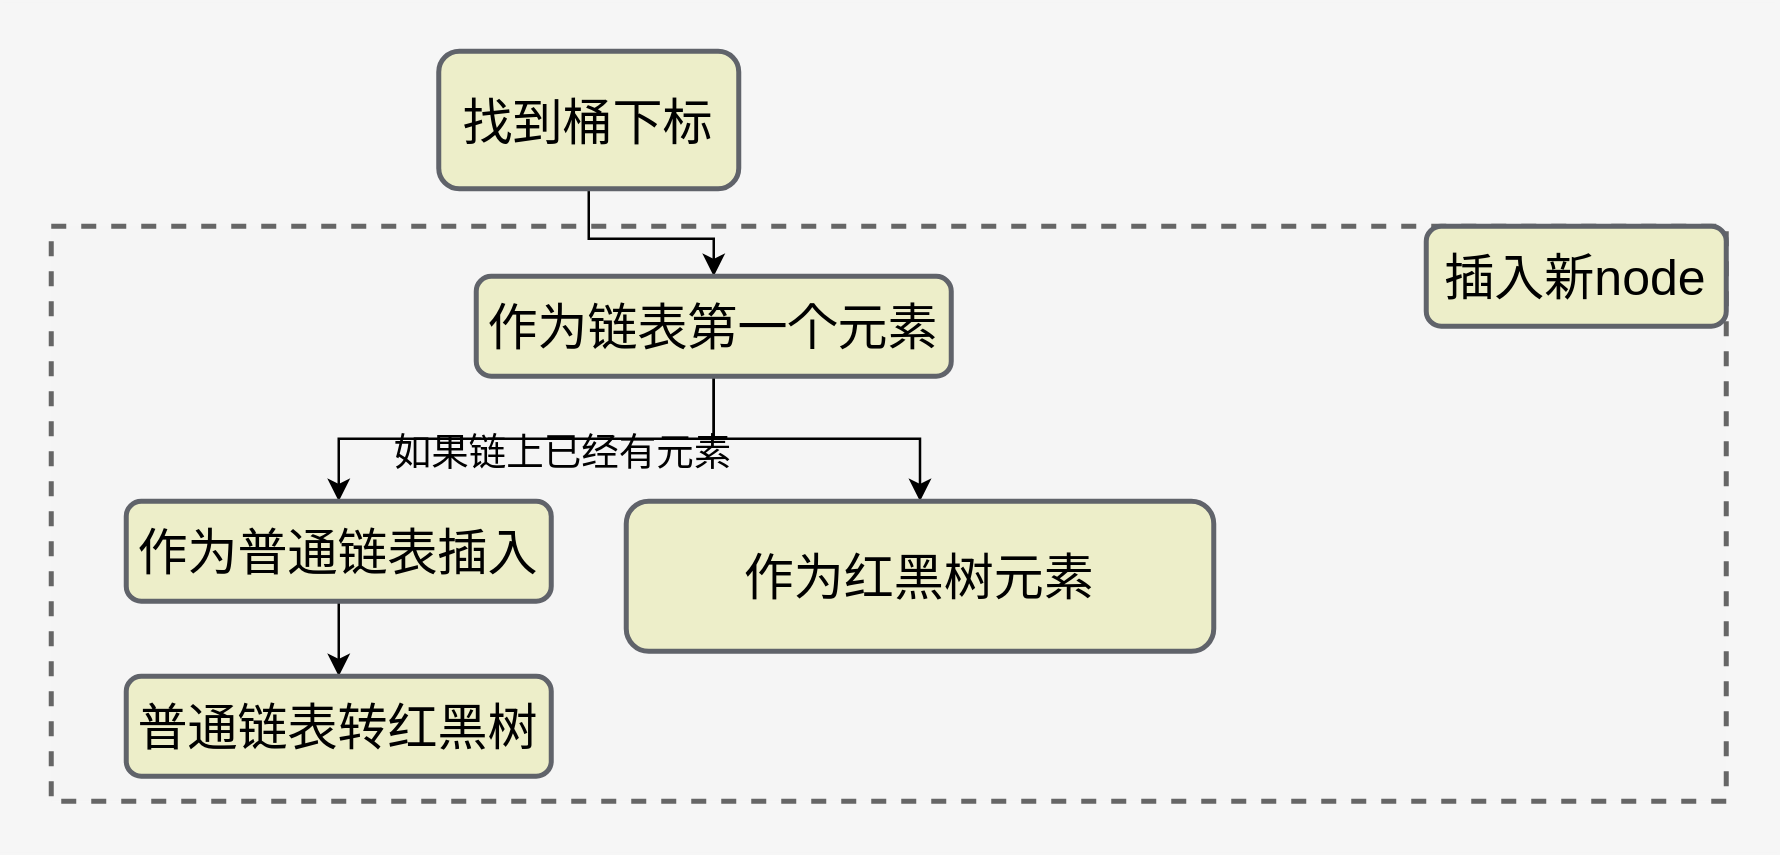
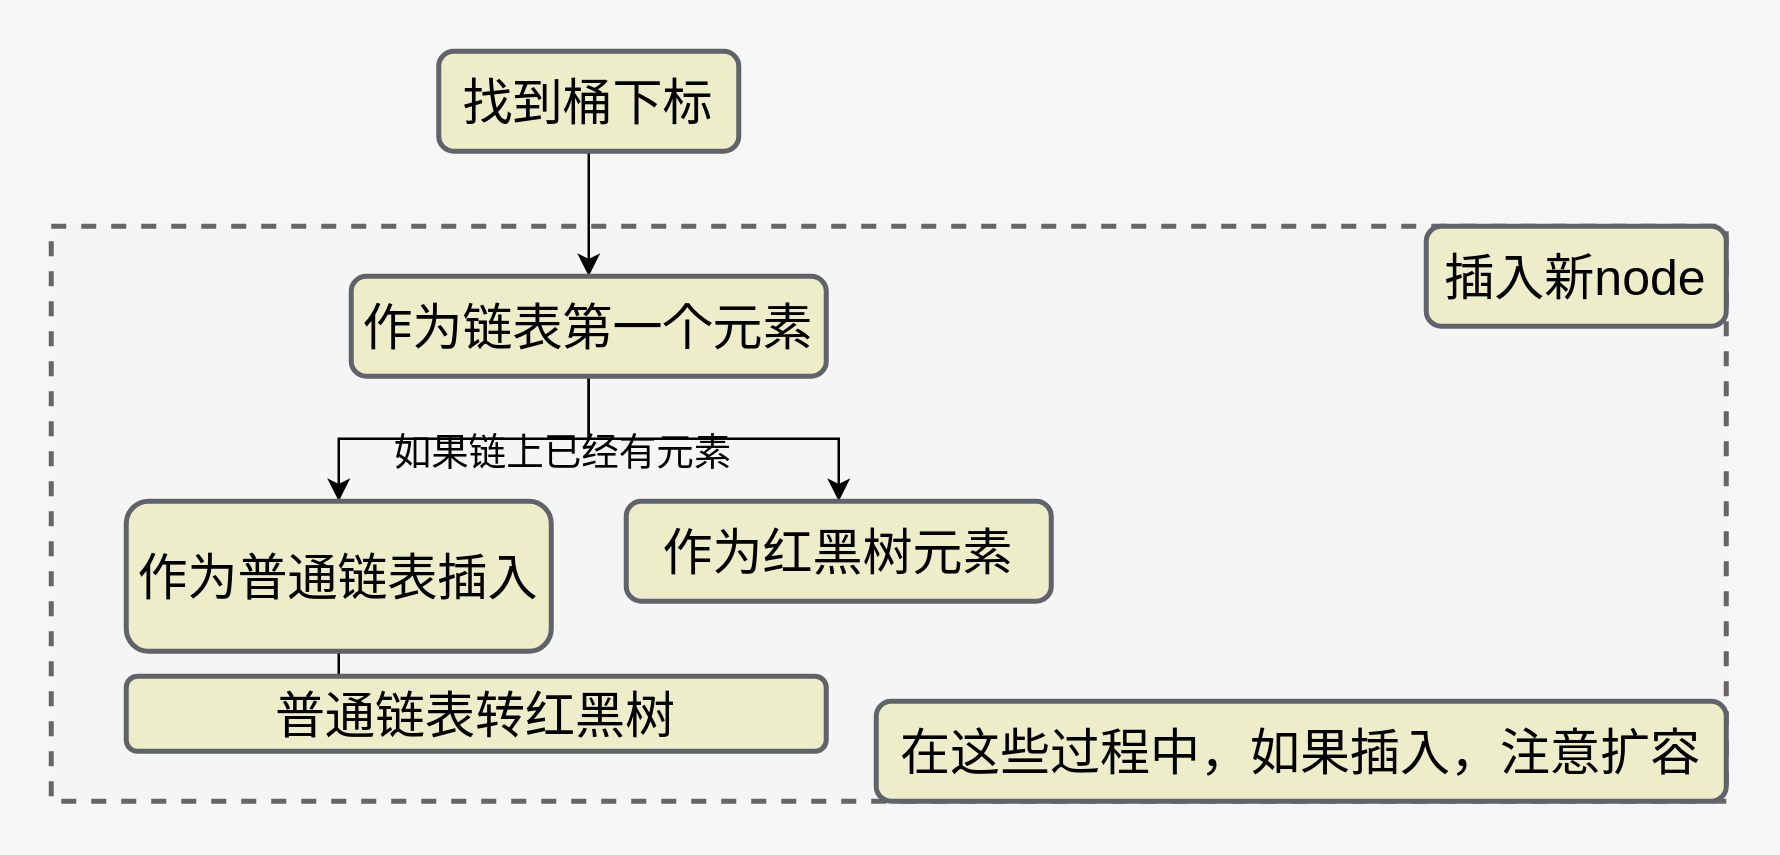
(589, 120) -> (589, 101)
(714, 326) -> (589, 326)
(339, 551) -> (339, 576)
(920, 576) -> (839, 551)
(339, 726) -> (476, 714)
none -> (1301, 751)
